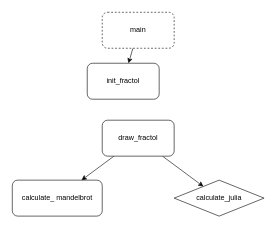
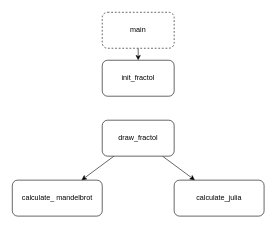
(123, 81) -> (138, 78)
(219, 198) -> (219, 198)
